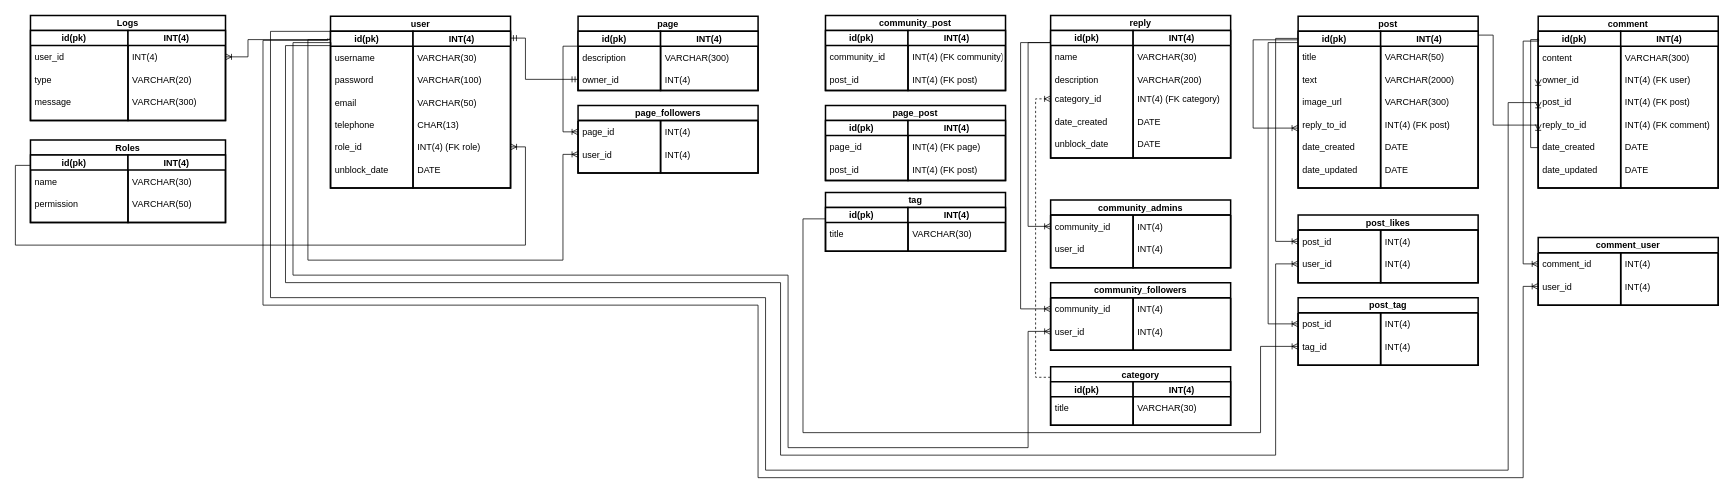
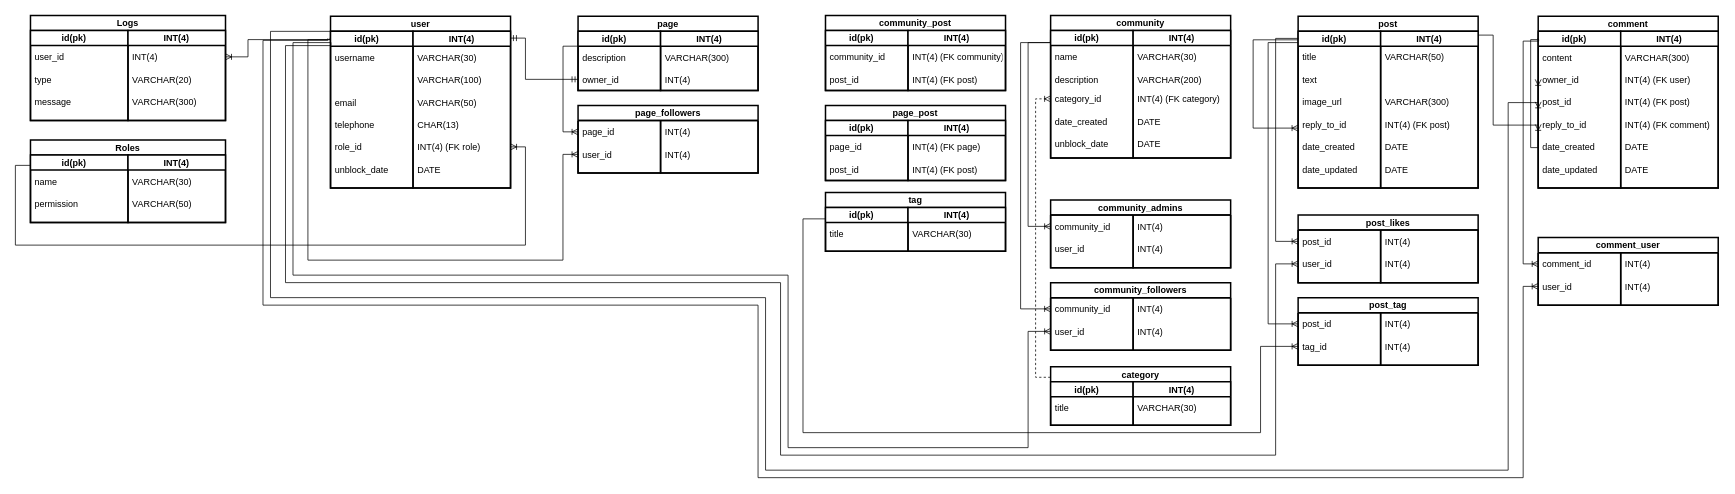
(1140, 23) -> (1140, 23)
(1429, 79) -> none
(372, 80) -> none
